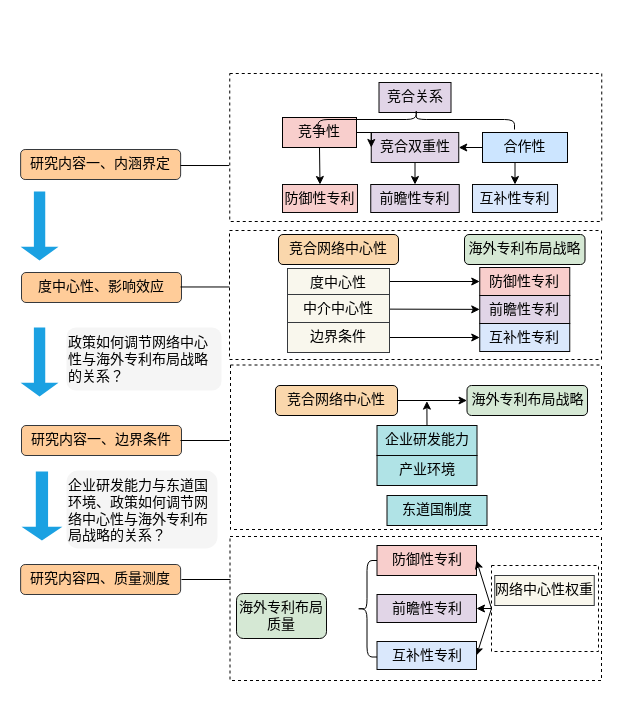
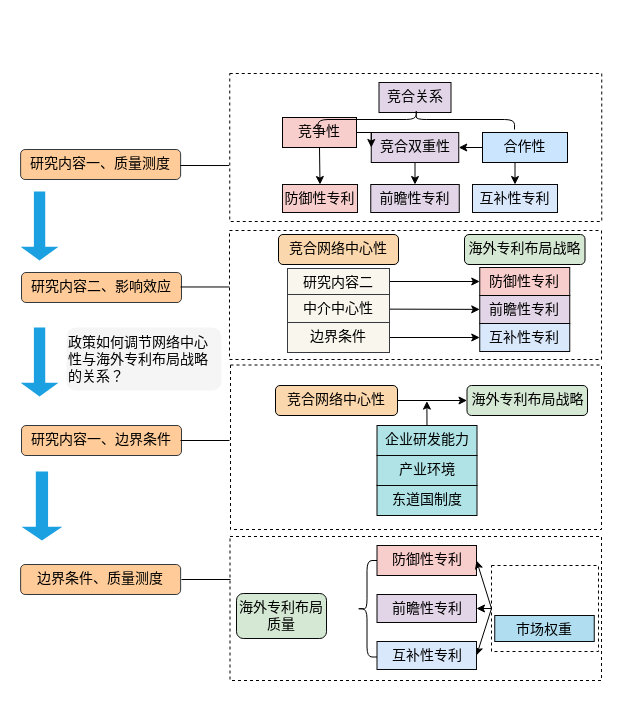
(101, 164) -> (101, 164)
(339, 283) -> (339, 283)
(102, 287) -> (102, 287)
(142, 510) -> none
(437, 511) -> (427, 501)
(101, 579) -> (101, 579)
(545, 591) -> none
none -> (545, 629)
